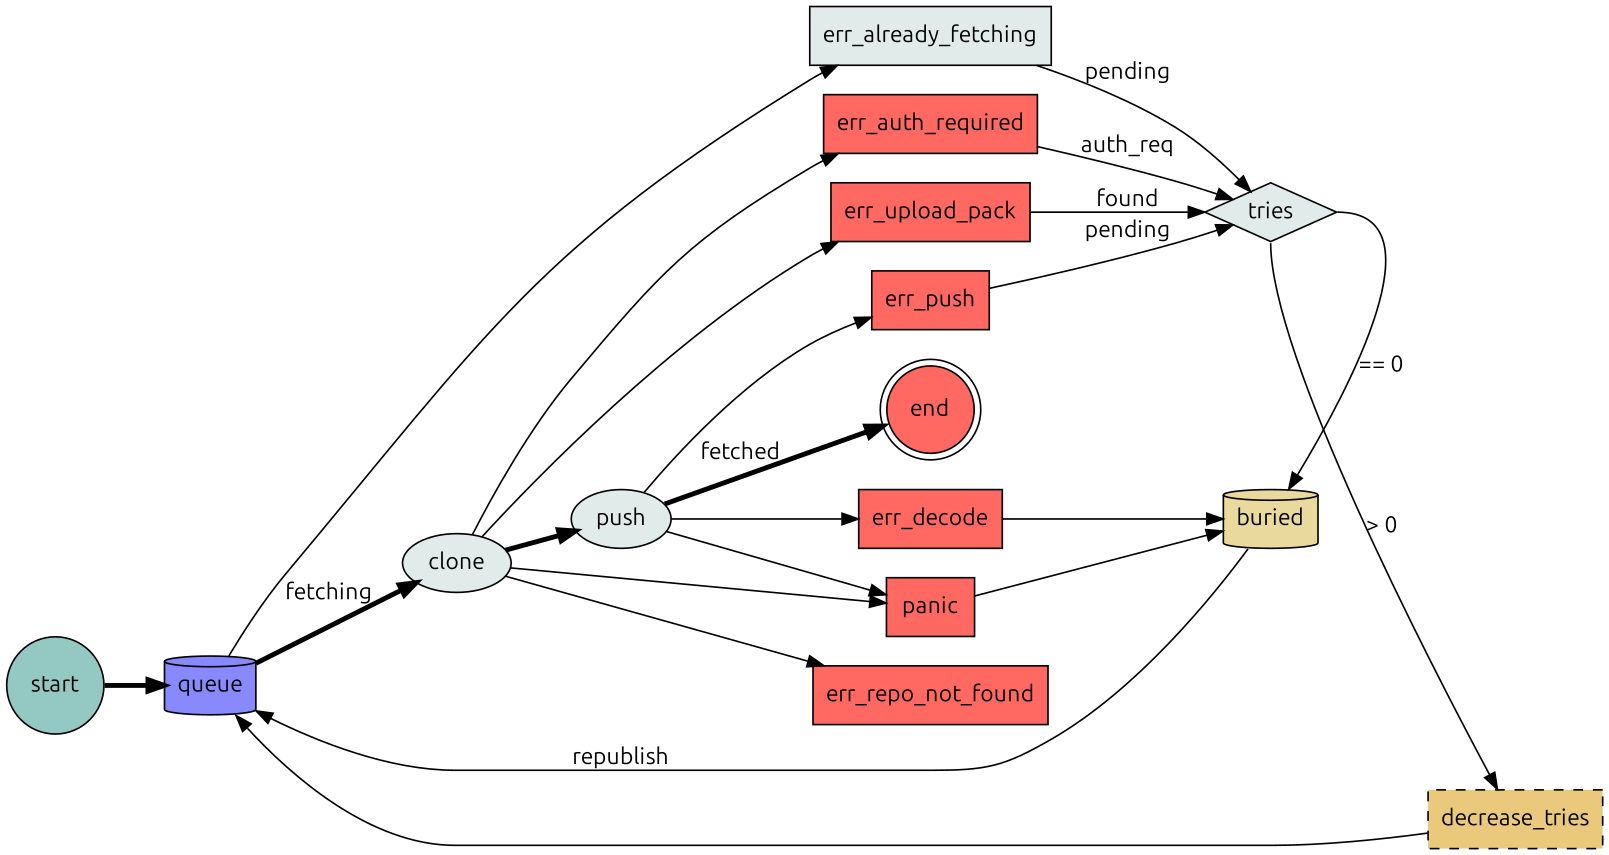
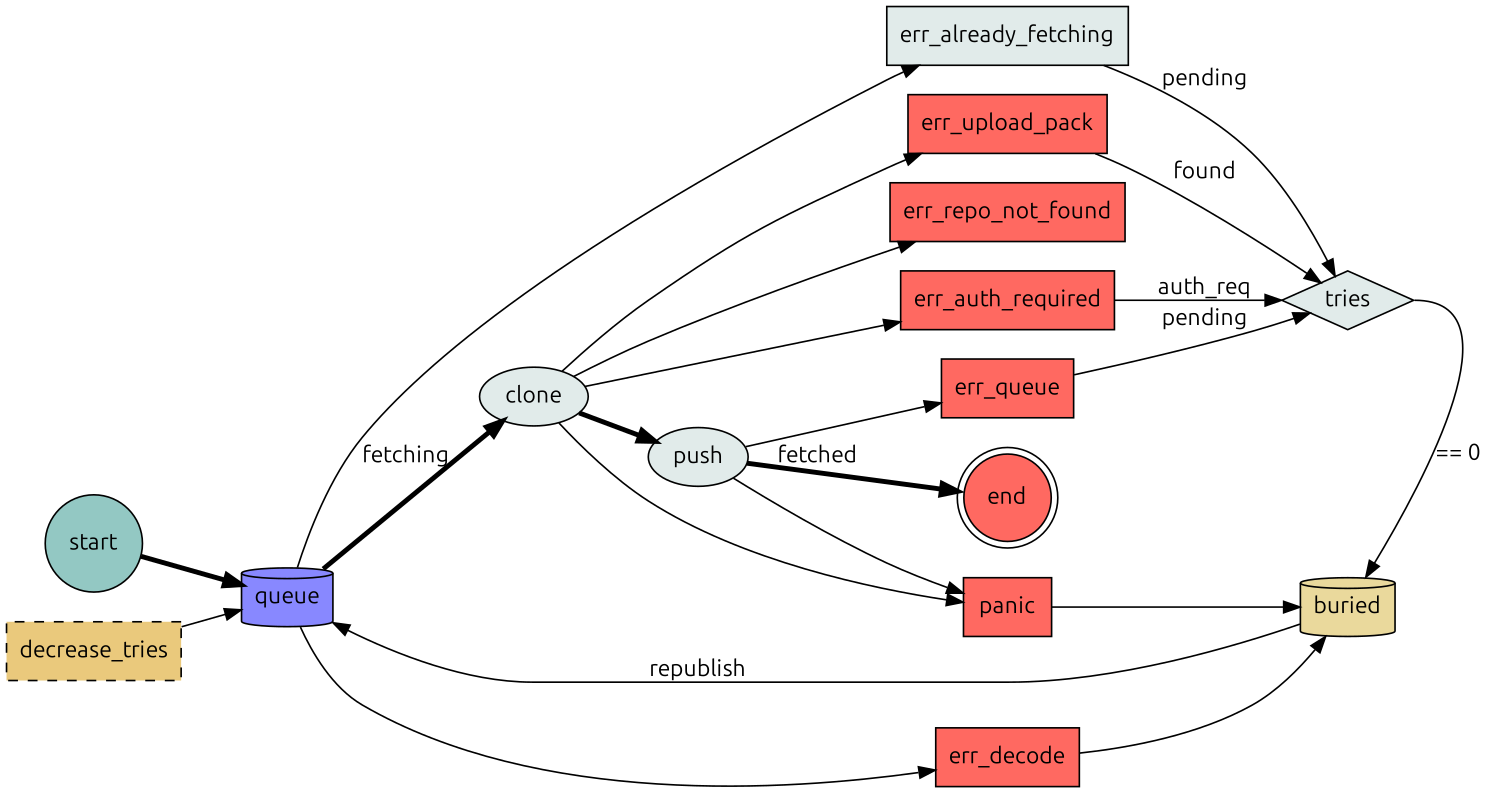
(931, 300) -> (1008, 388)
(1361, 516) -> none
(757, 519) -> (584, 776)
